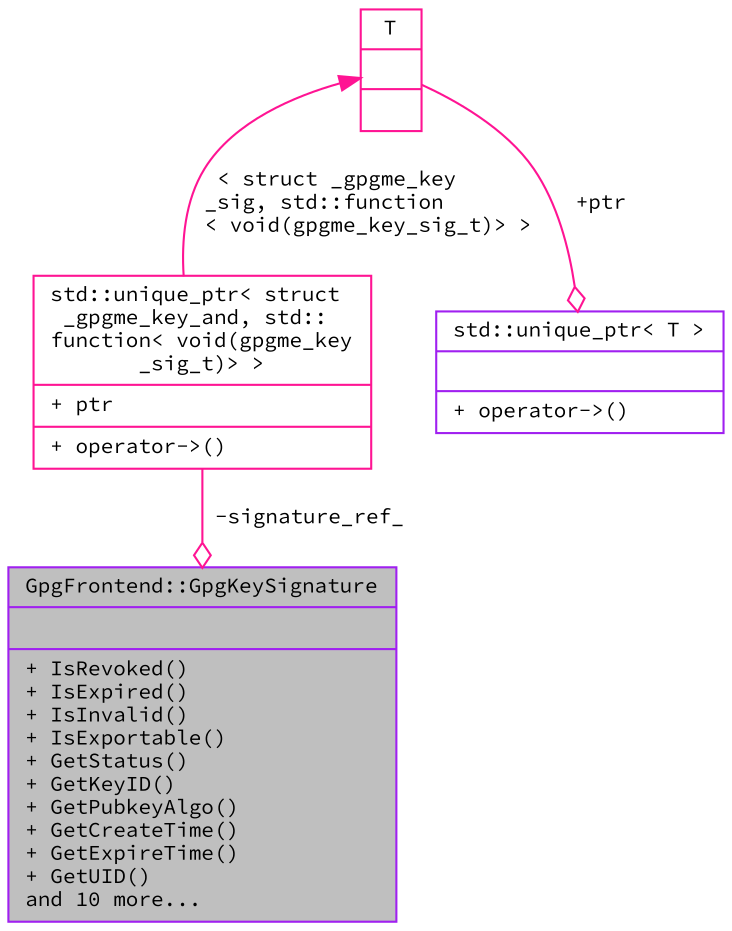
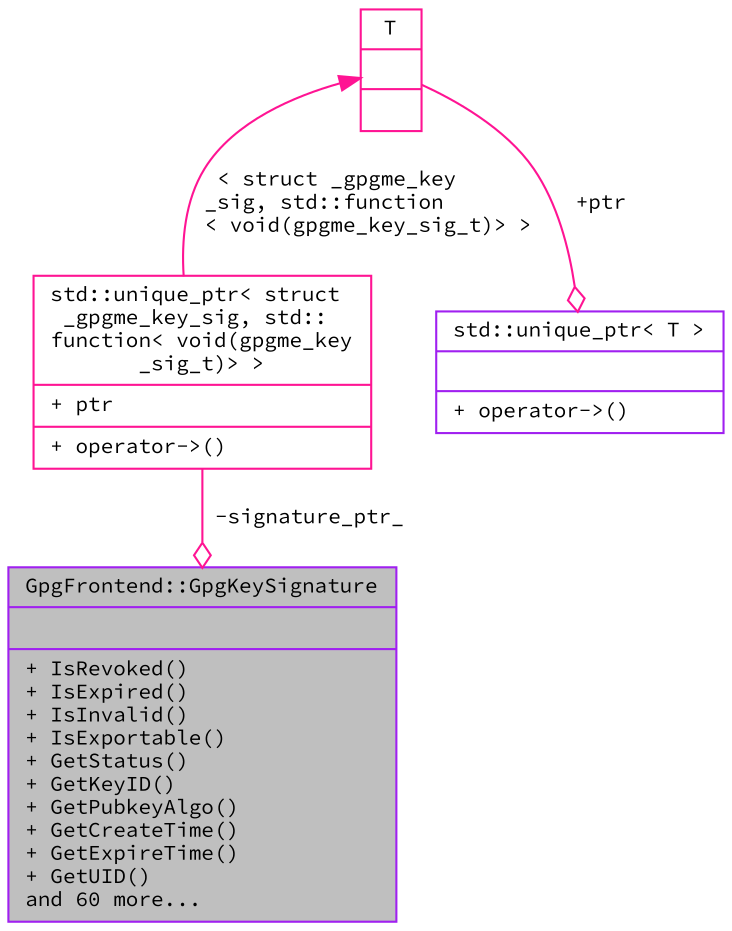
(190, 318) -> (190, 318)
(304, 518) -> (304, 518)
(114, 900) -> (114, 900)
